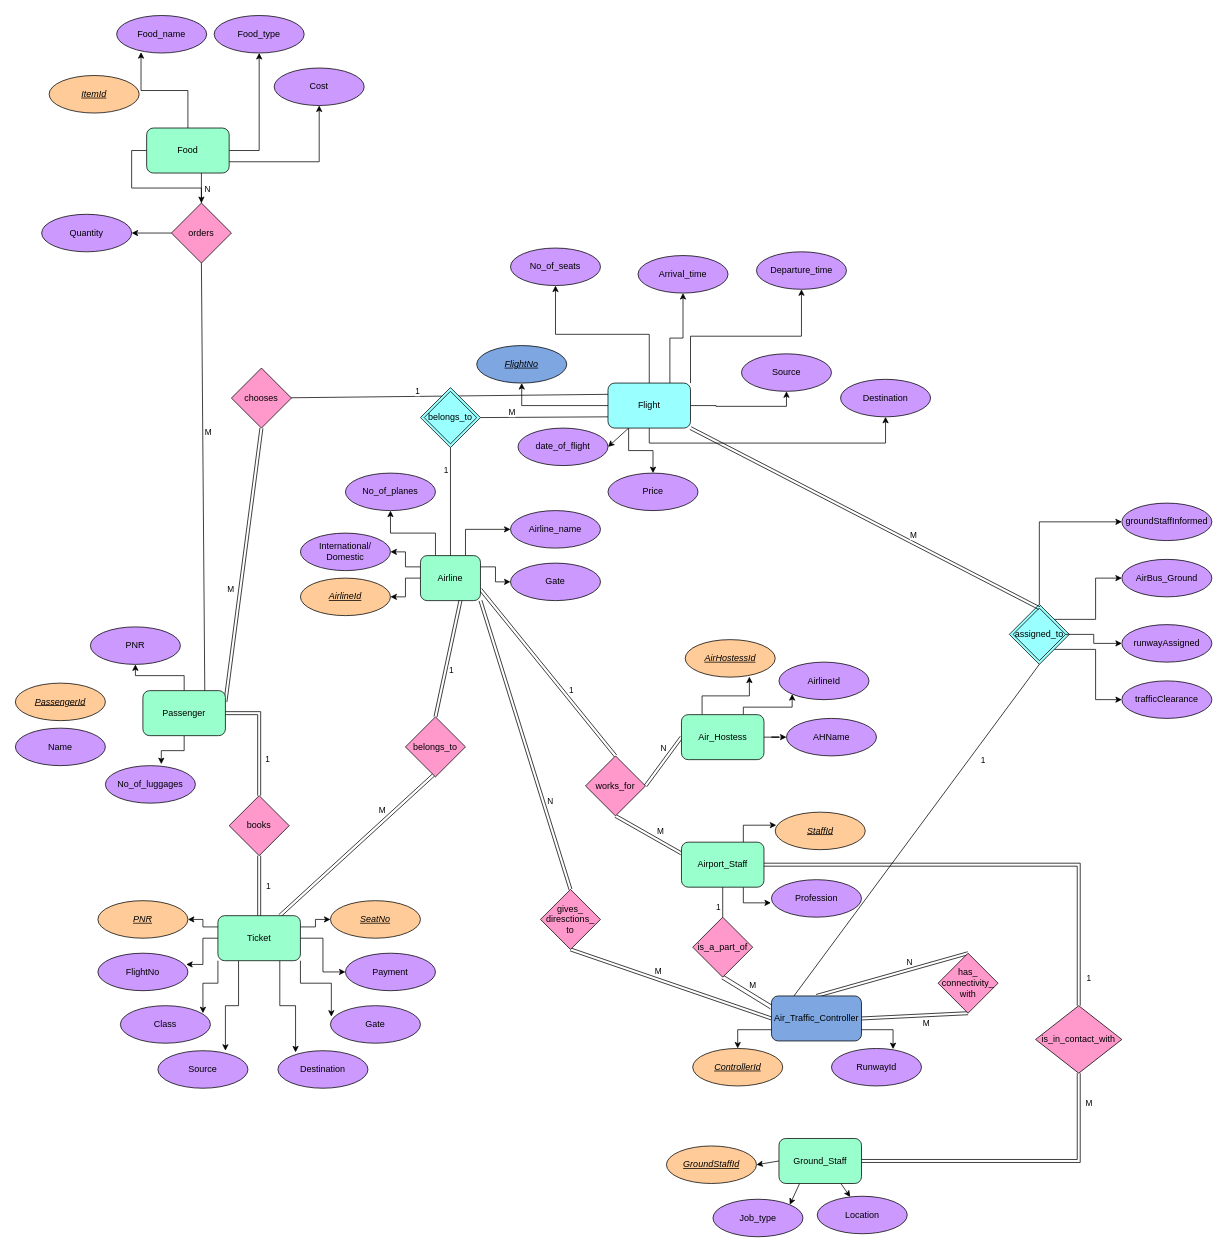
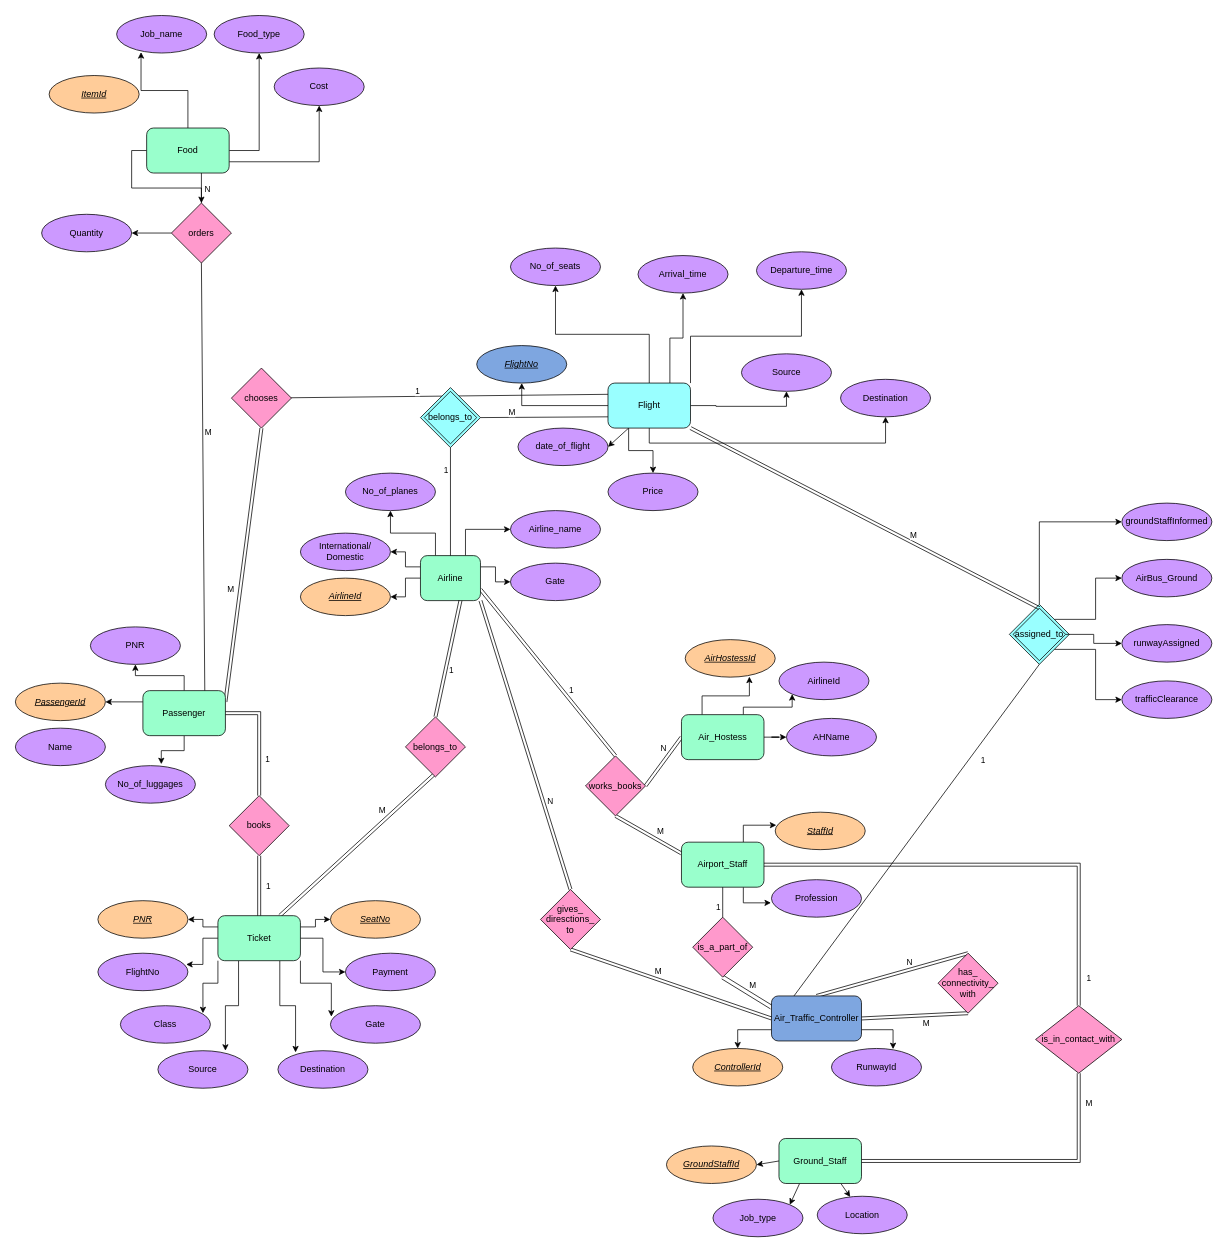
(162, 34) -> (162, 34)
none -> (112, 702)
(615, 786) -> (615, 786)
